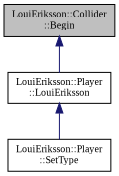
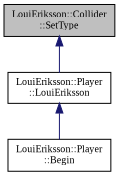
(59, 20) -> (59, 20)
(59, 155) -> (59, 155)
